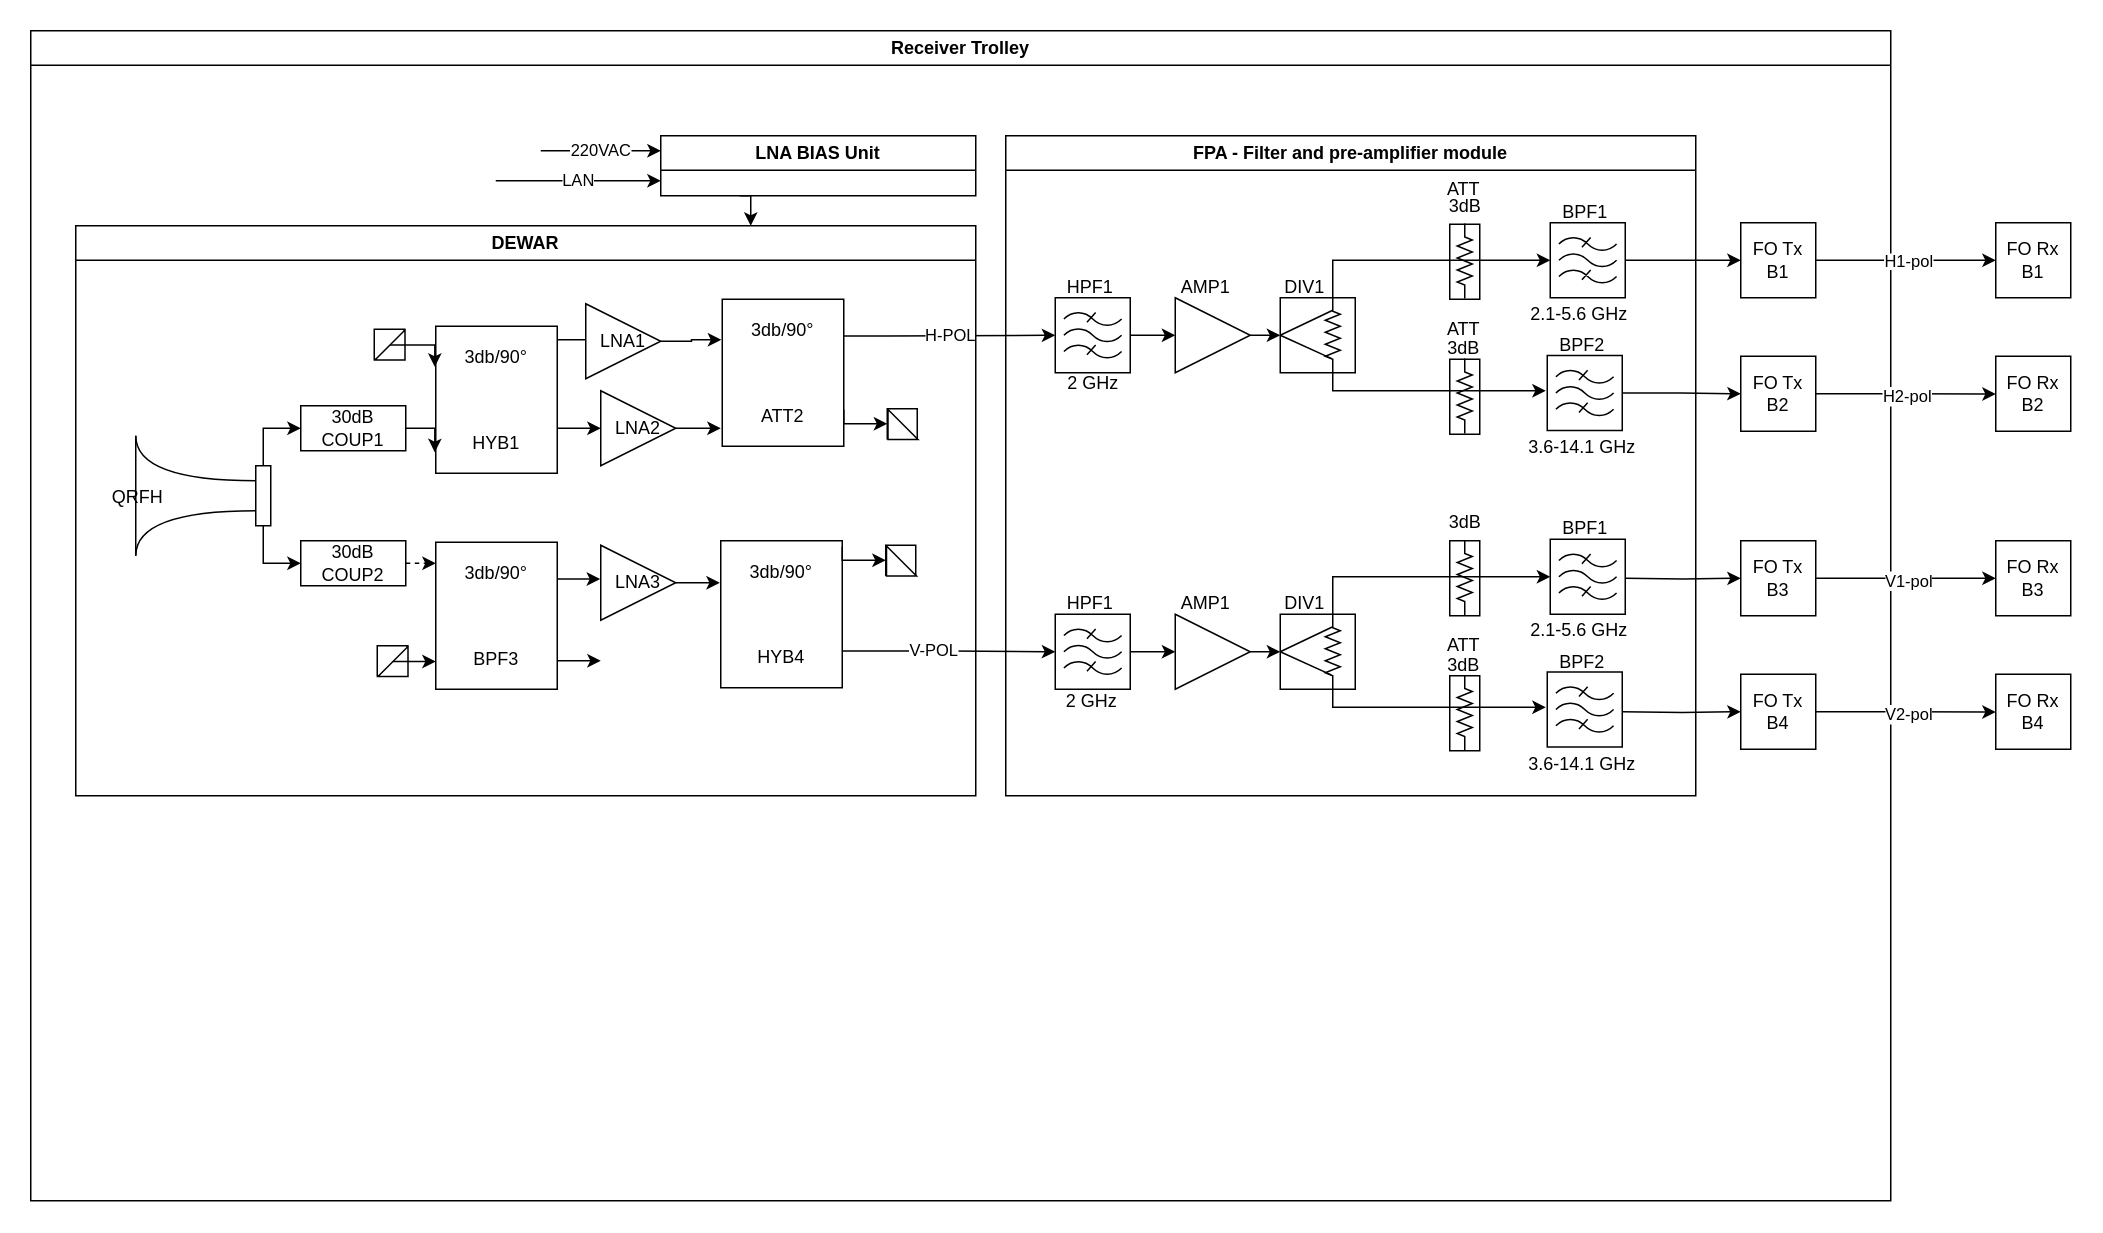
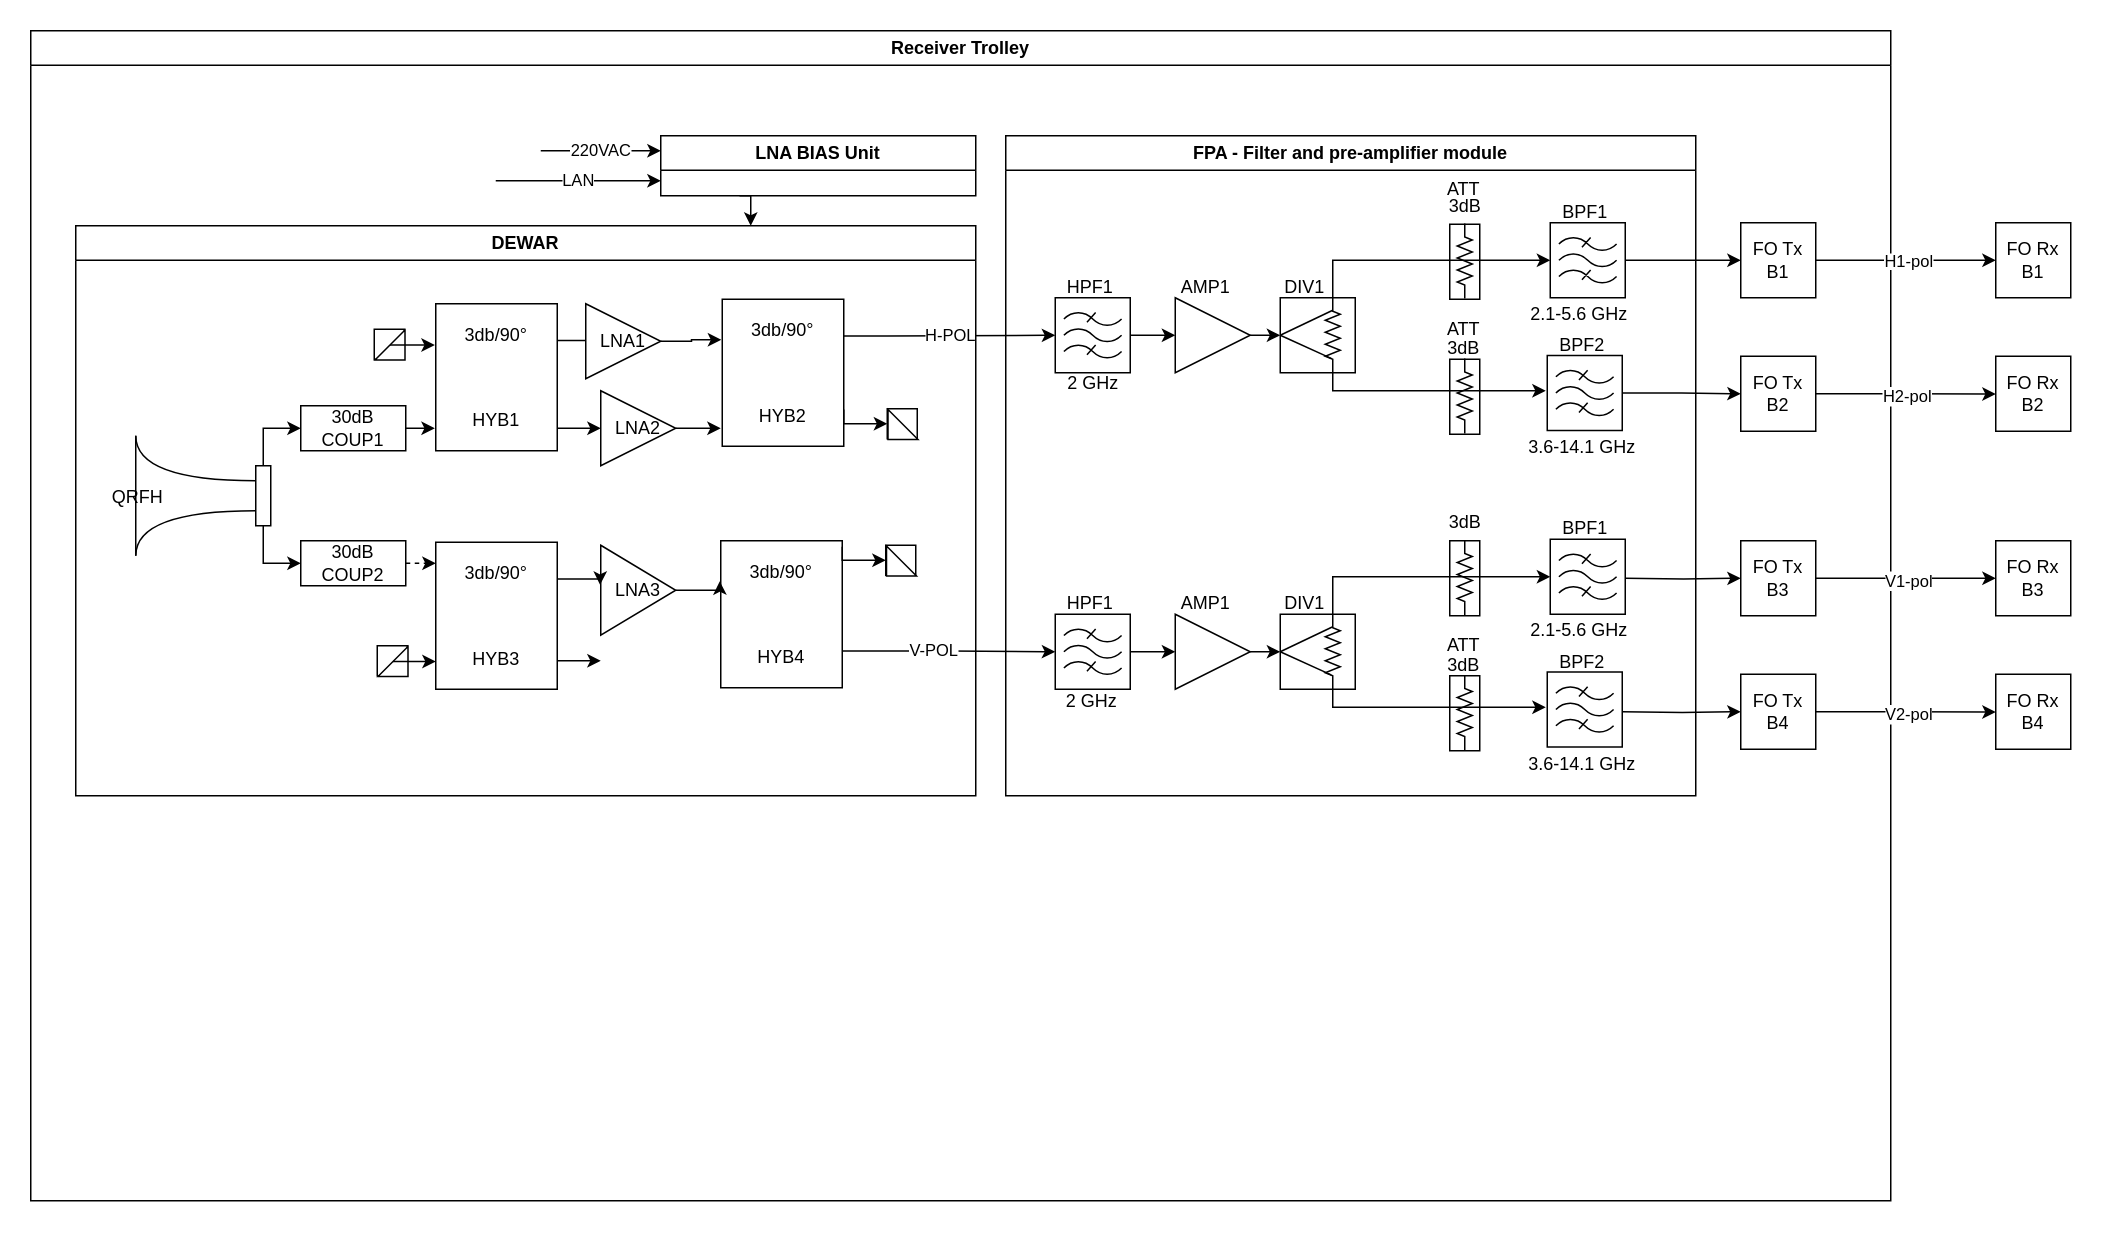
(783, 373) -> (783, 373)
(497, 400) -> (497, 377)
(638, 583) -> (638, 590)
(497, 616) -> (497, 616)
